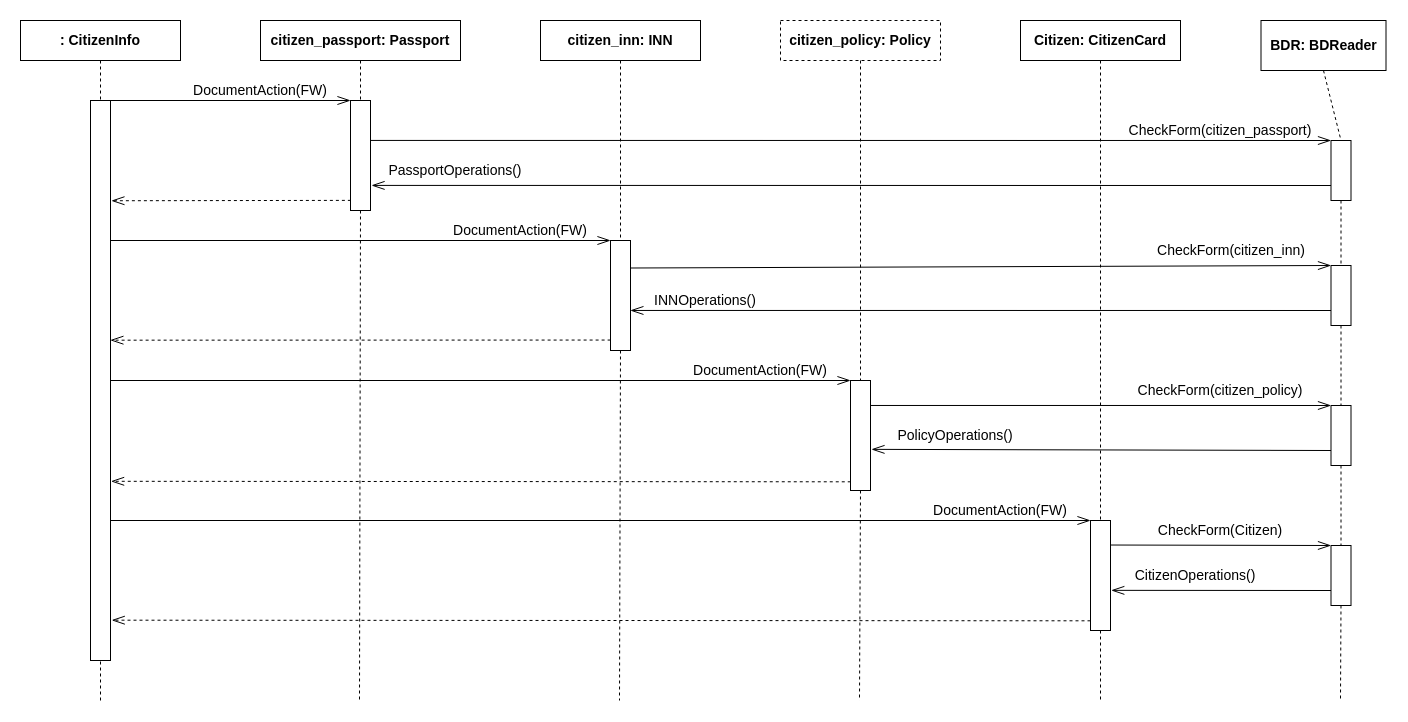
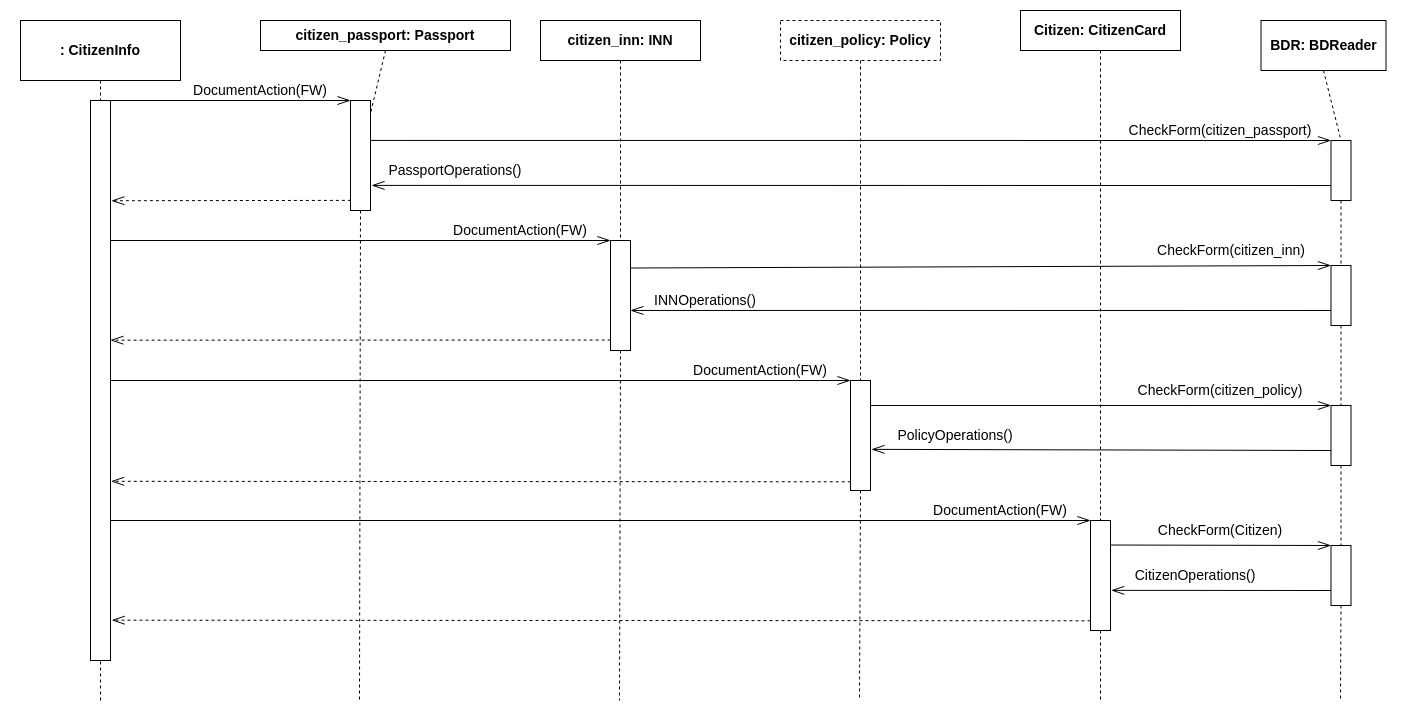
(101, 41) -> (101, 51)
(361, 41) -> (386, 36)
(1101, 41) -> (1101, 31)
